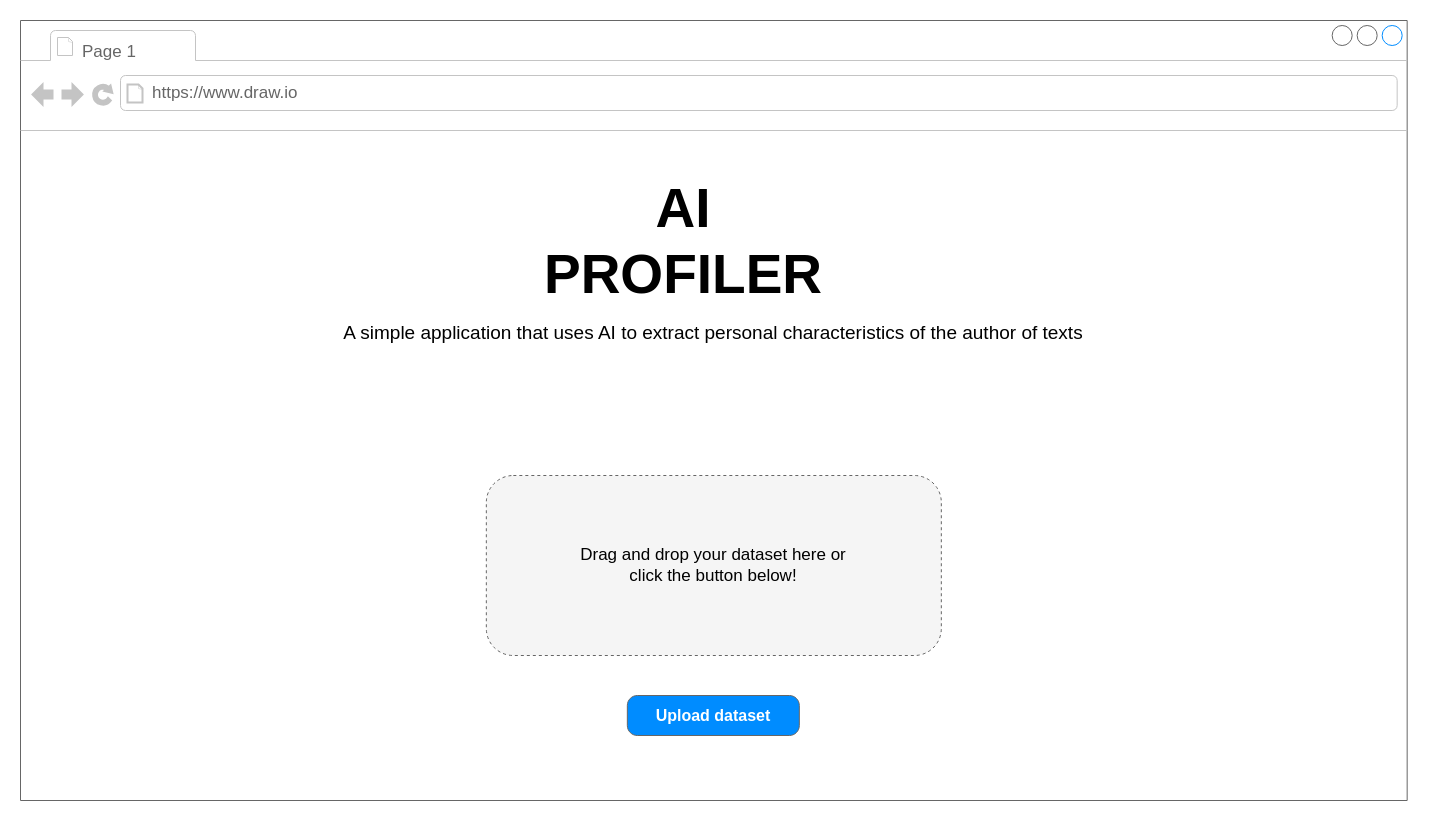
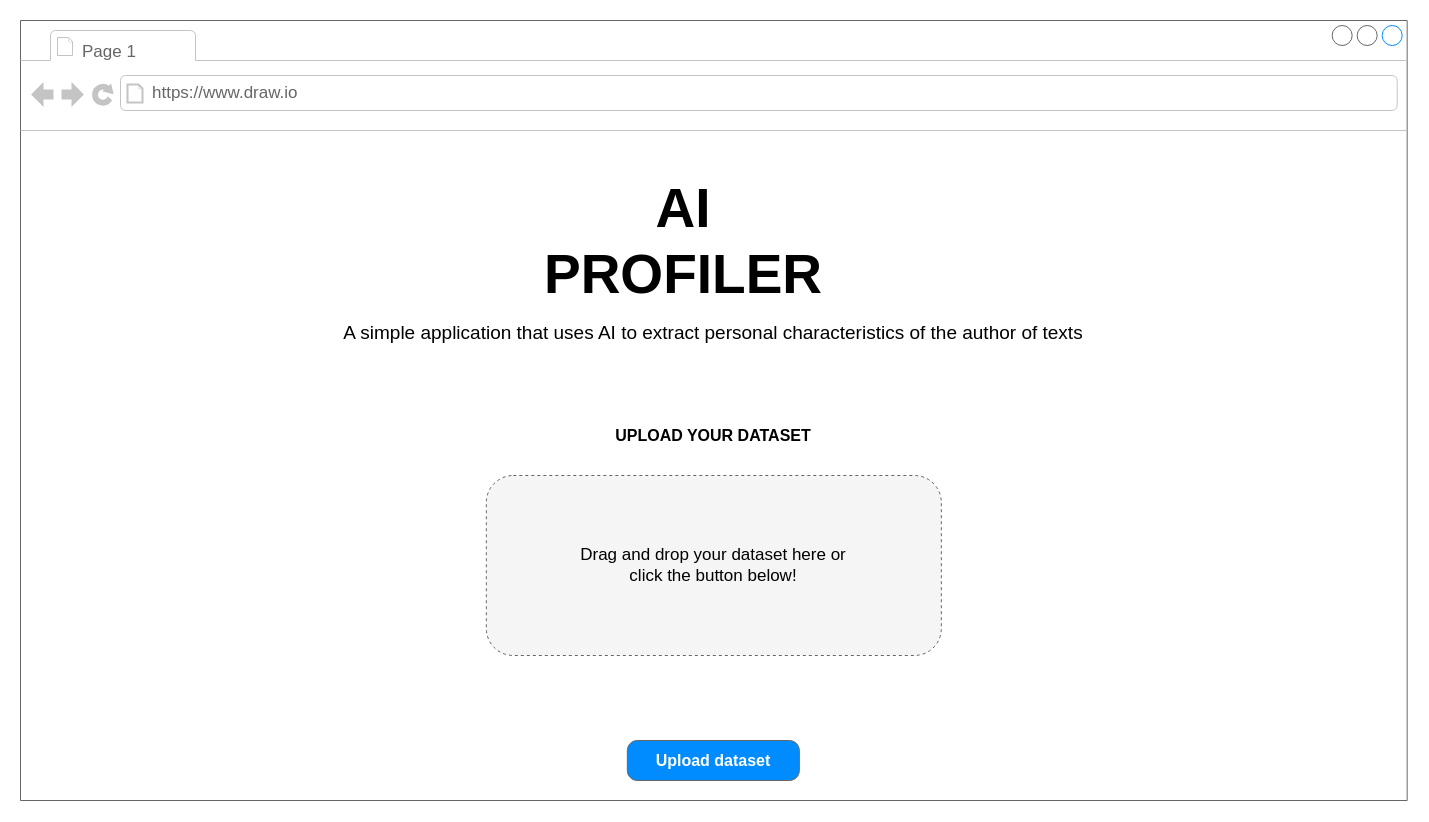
none -> (714, 436)
(713, 716) -> (713, 761)
